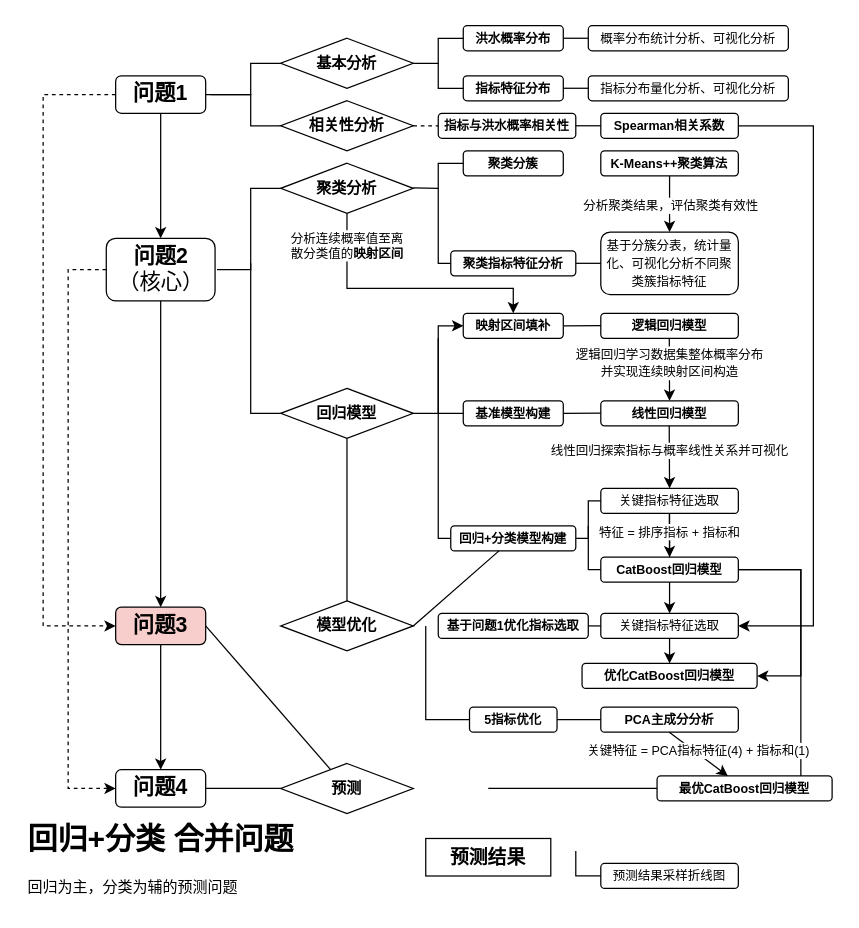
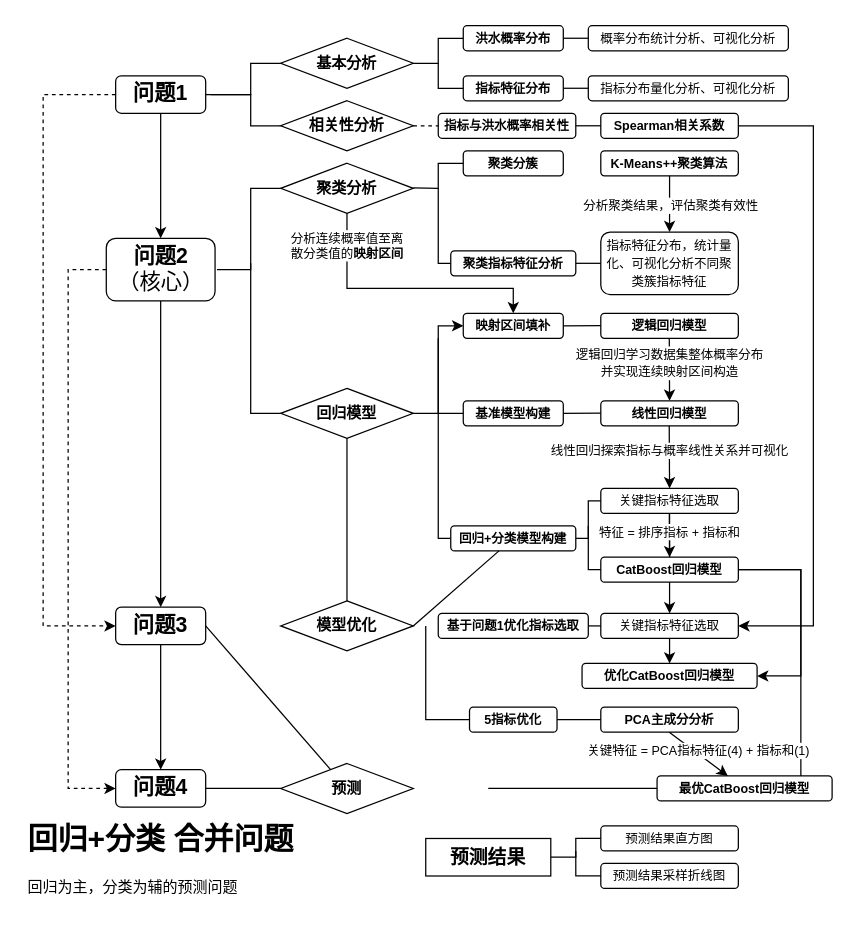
(669, 263) -> (669, 263)
(161, 626) -> (161, 626)
none -> (583, 838)
none -> (669, 838)
